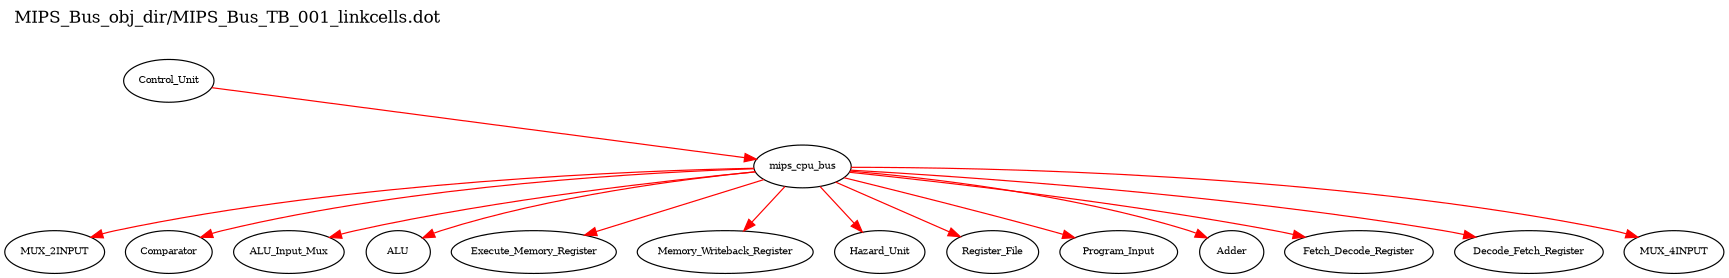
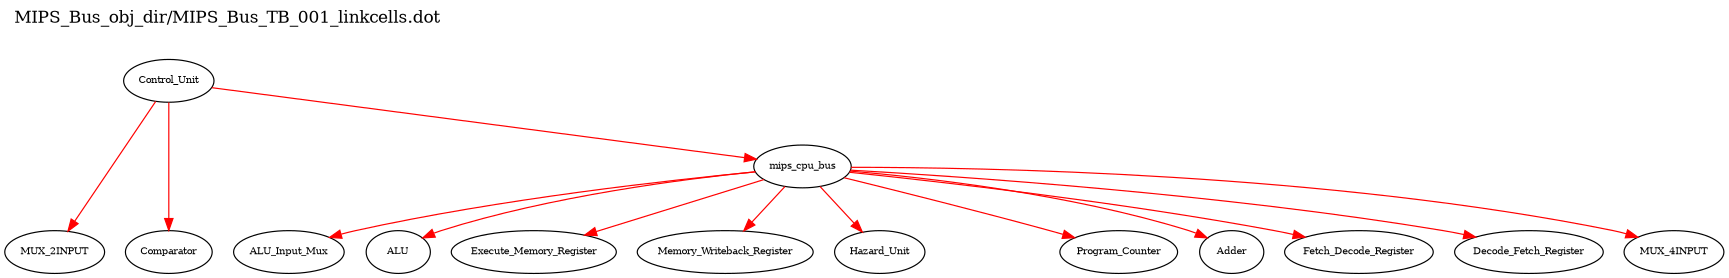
(427, 187) -> (115, 161)
(441, 193) -> (169, 160)
(993, 252) -> none
(1119, 252) -> (1119, 252)
